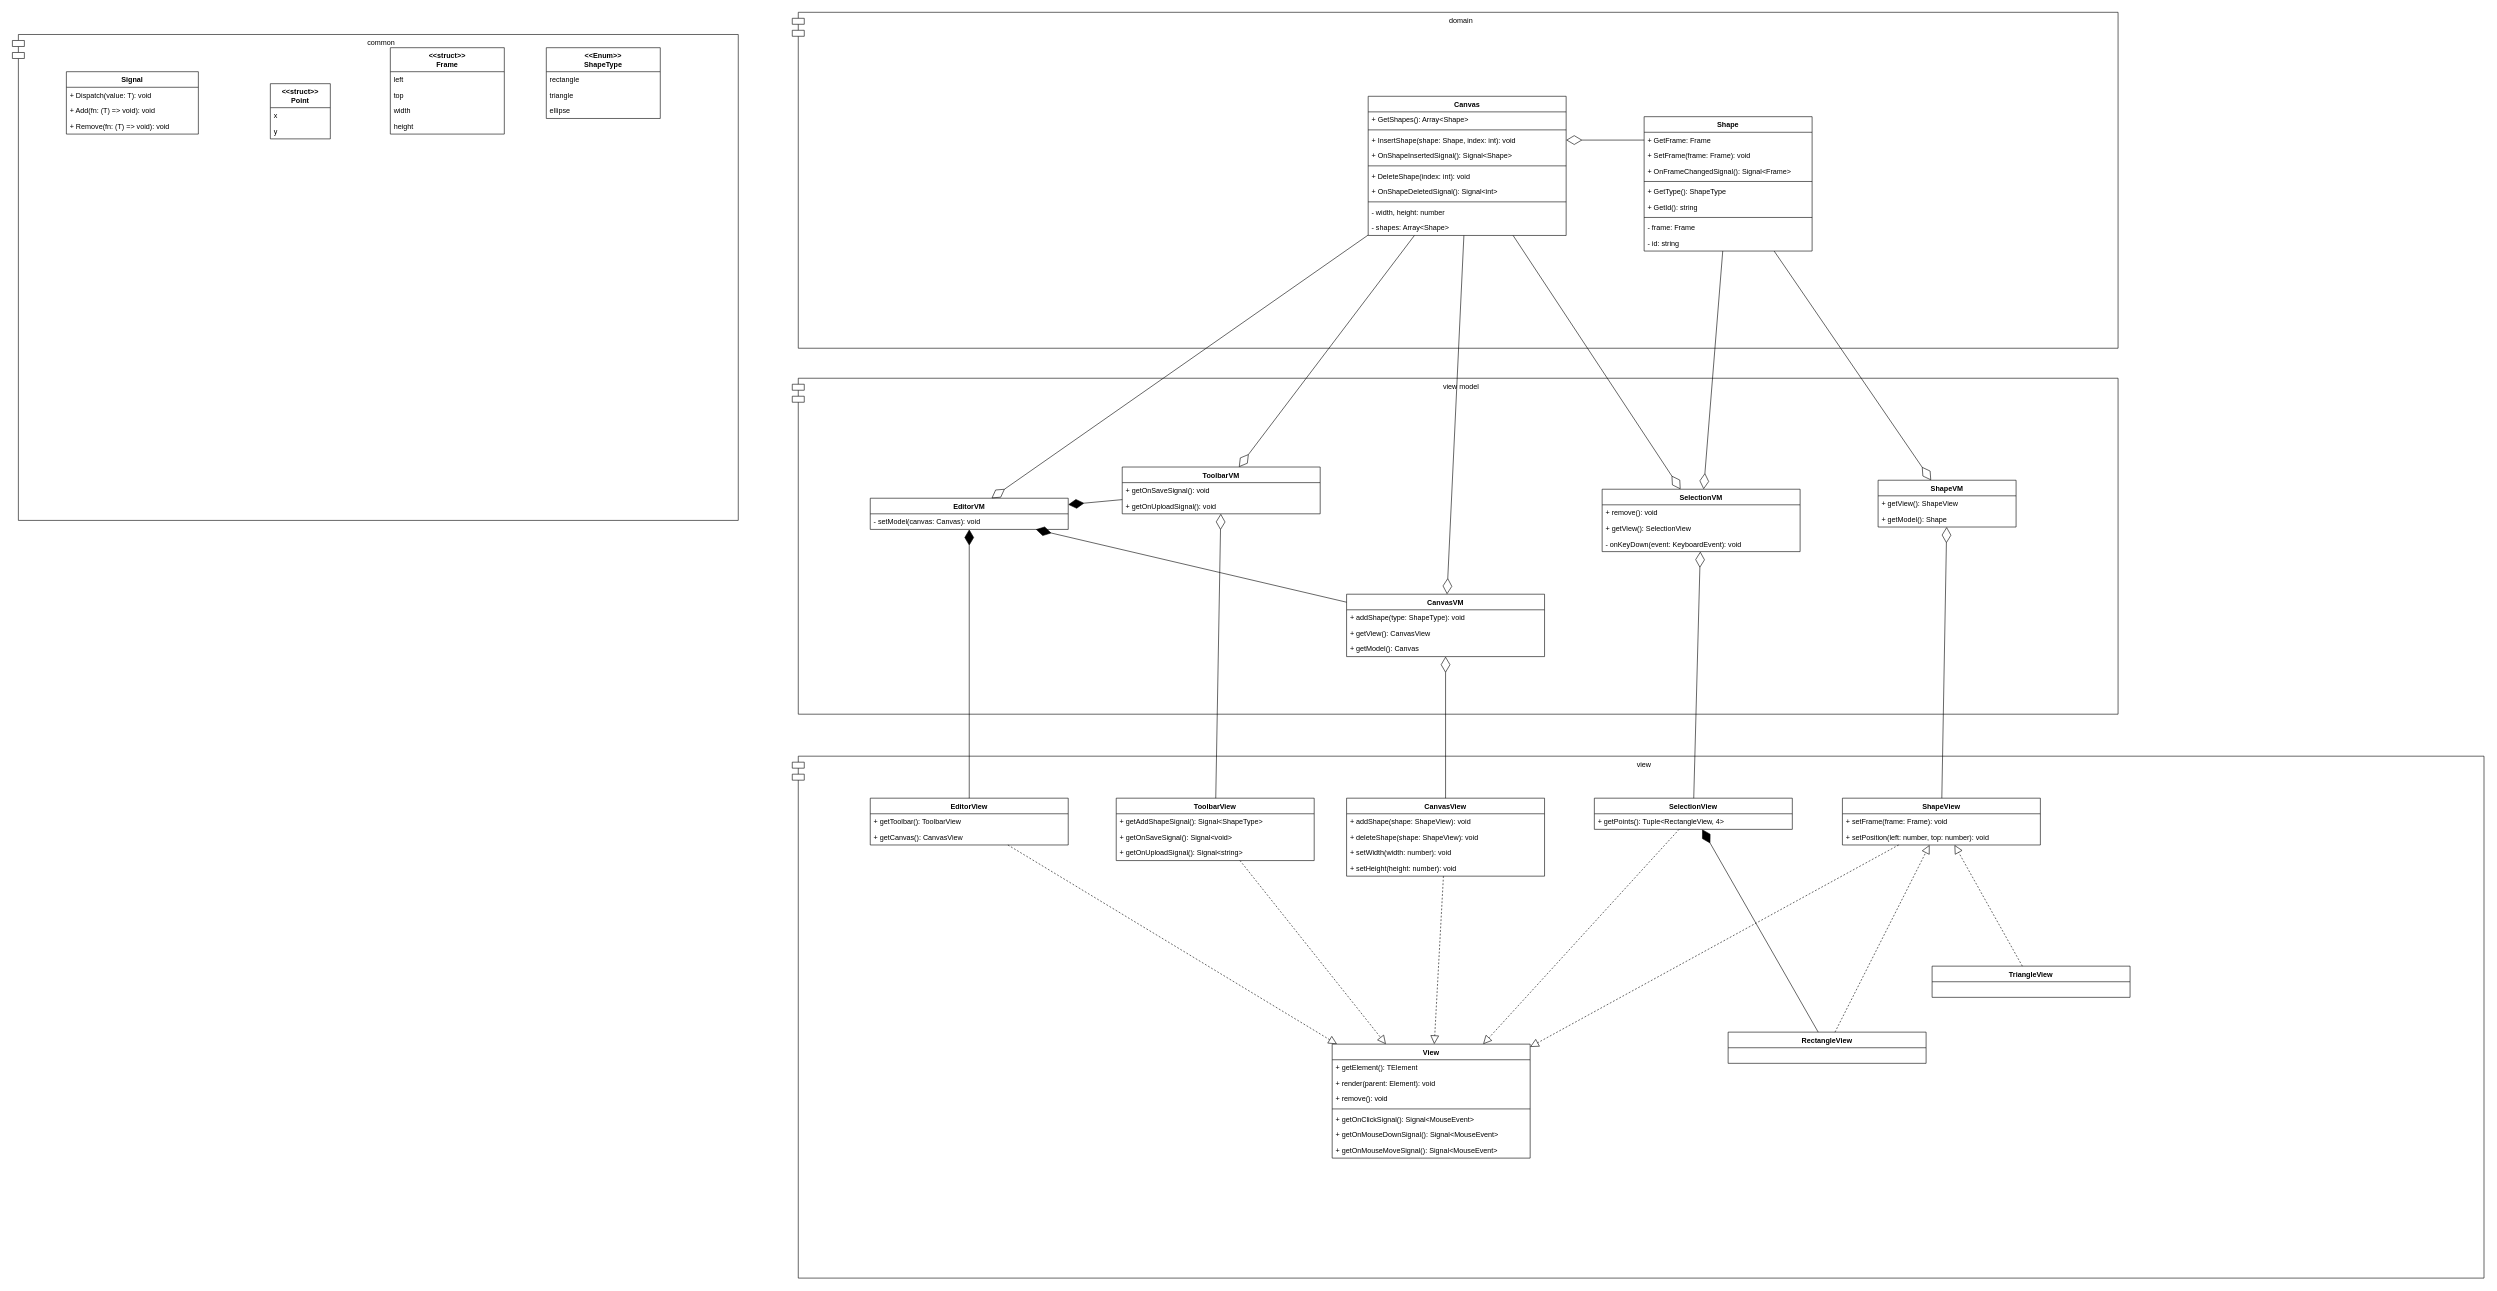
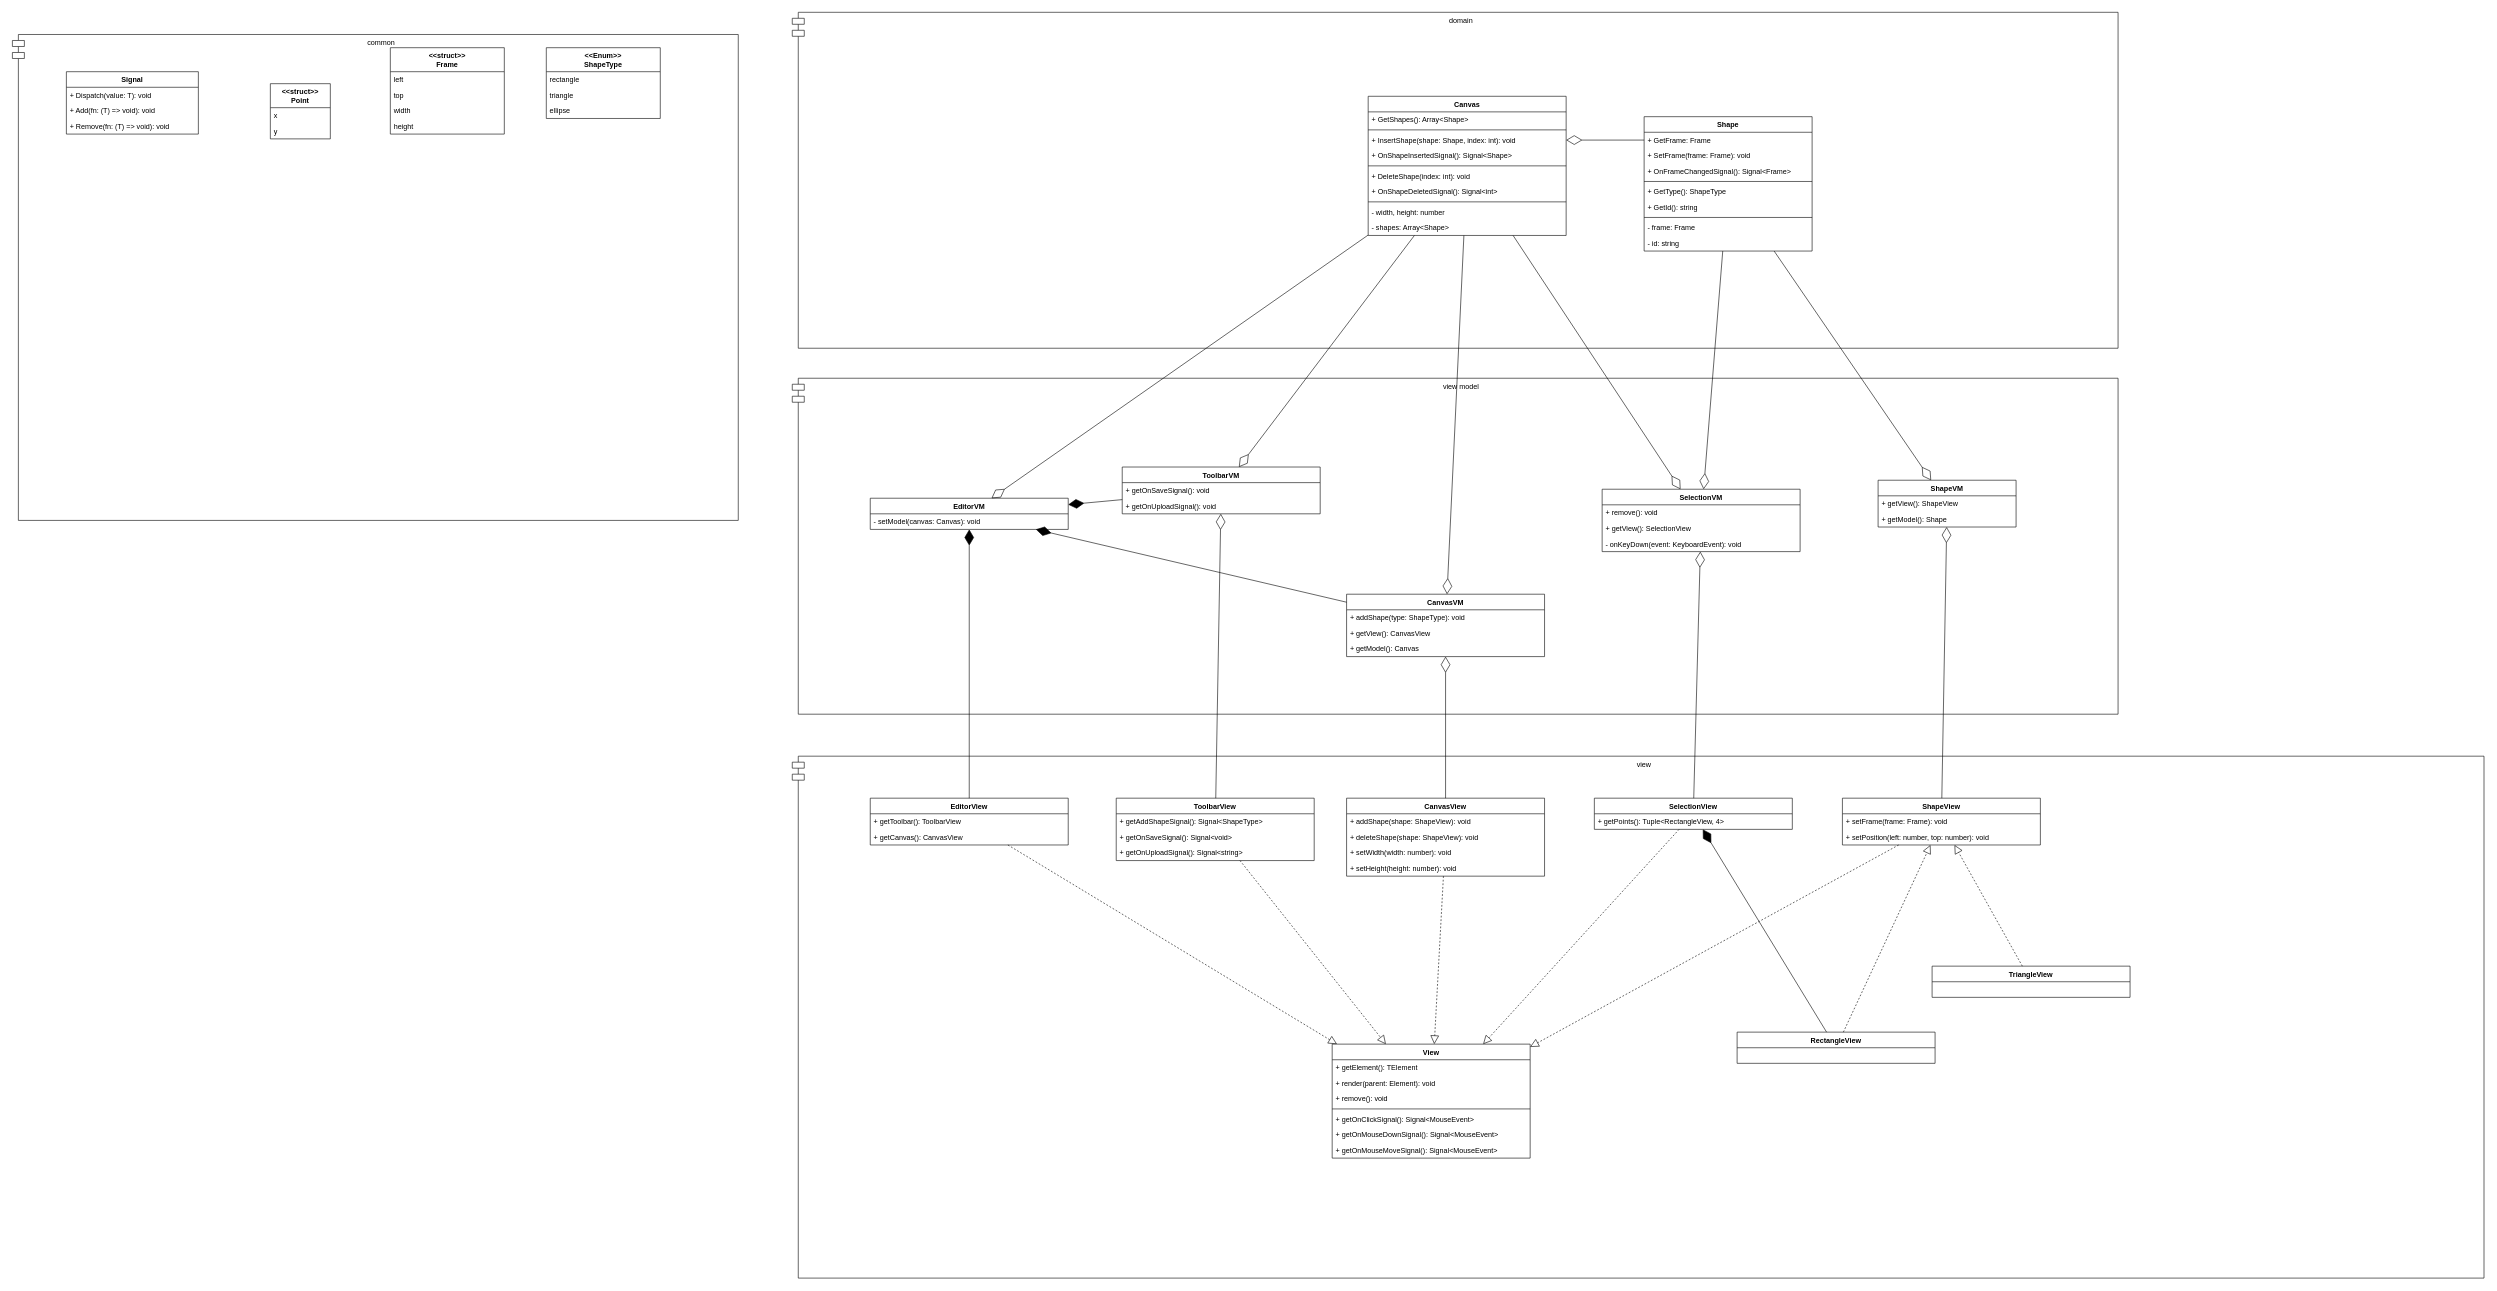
(1827, 1048) -> (1836, 1048)
